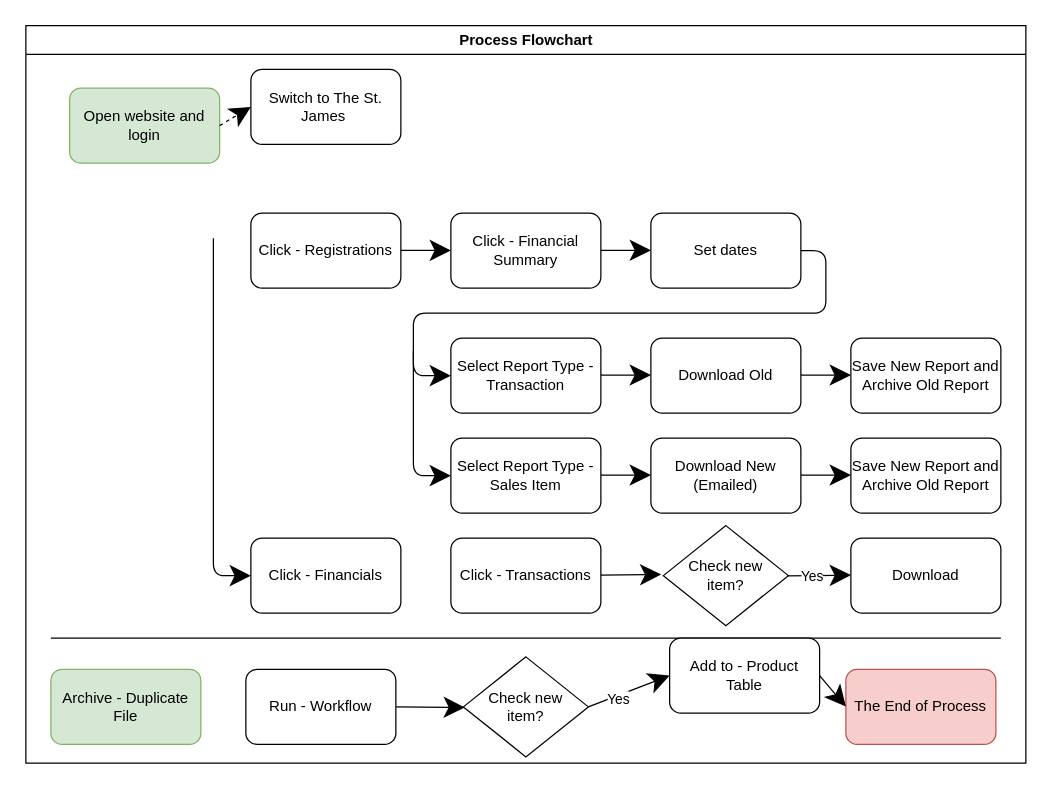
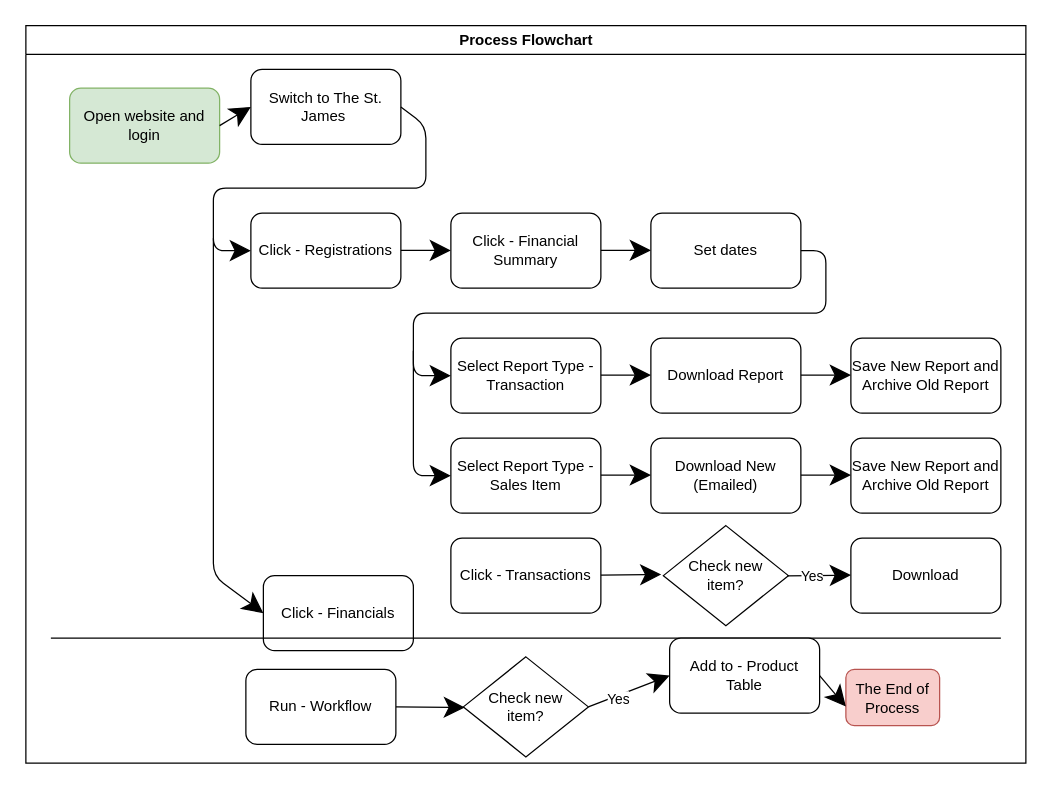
(229, 120) -> (229, 120)
none -> (339, 188)
(726, 376) -> (726, 376)
(326, 576) -> (338, 613)
(126, 707) -> none
(921, 707) -> (893, 698)
